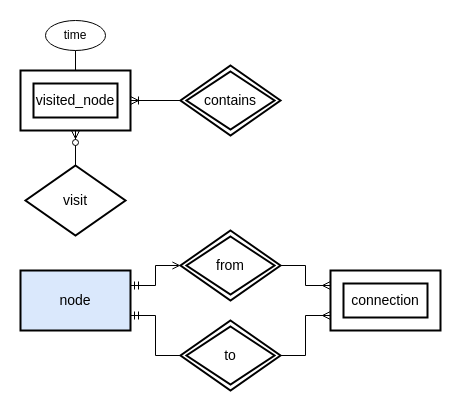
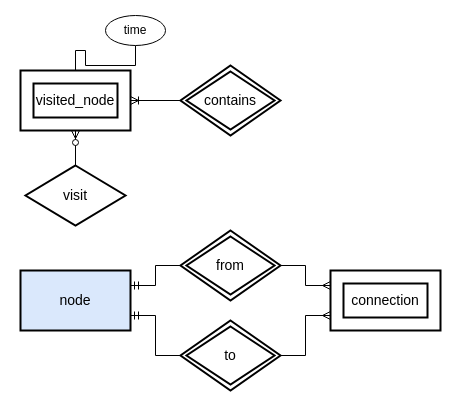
(76, 36) -> (136, 31)
(76, 201) -> (76, 196)
(174, 266) -> (175, 266)
